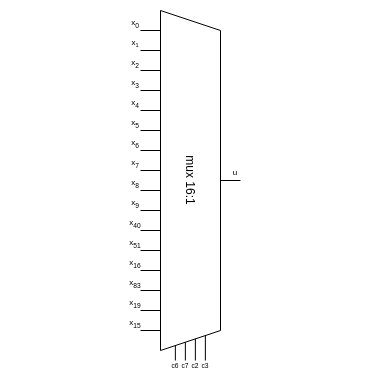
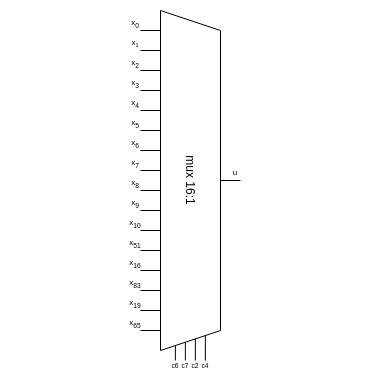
(136, 222) -> (136, 222)
(136, 322) -> (136, 322)
(206, 362) -> (206, 362)
